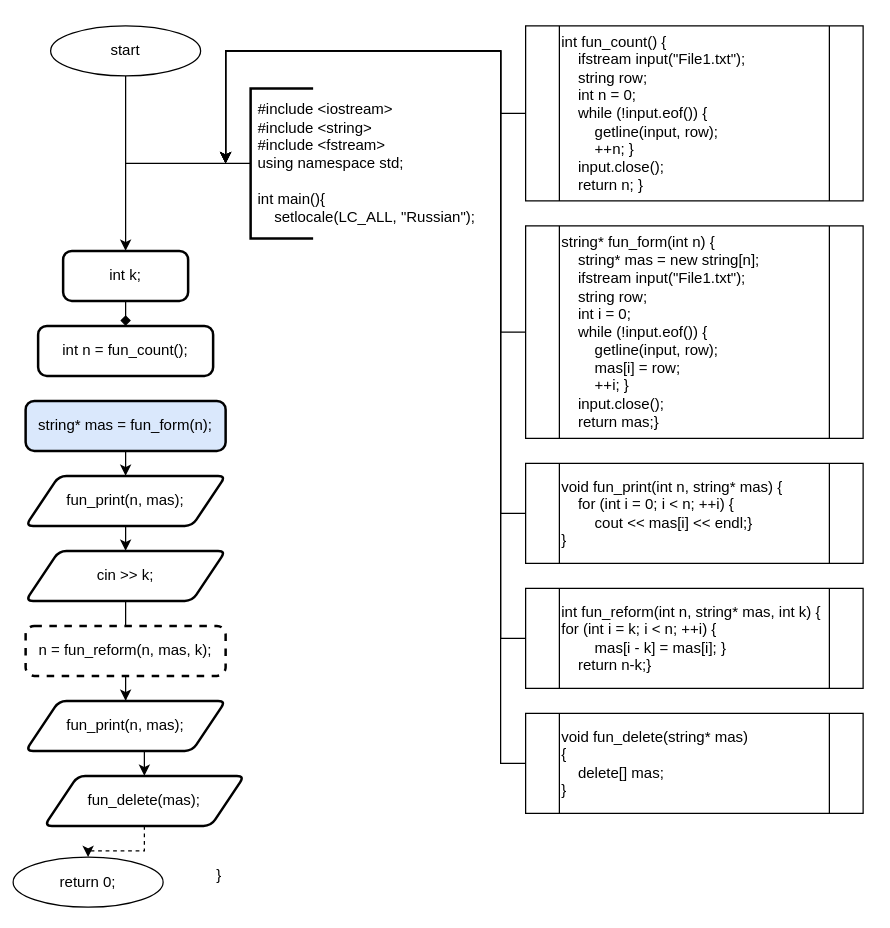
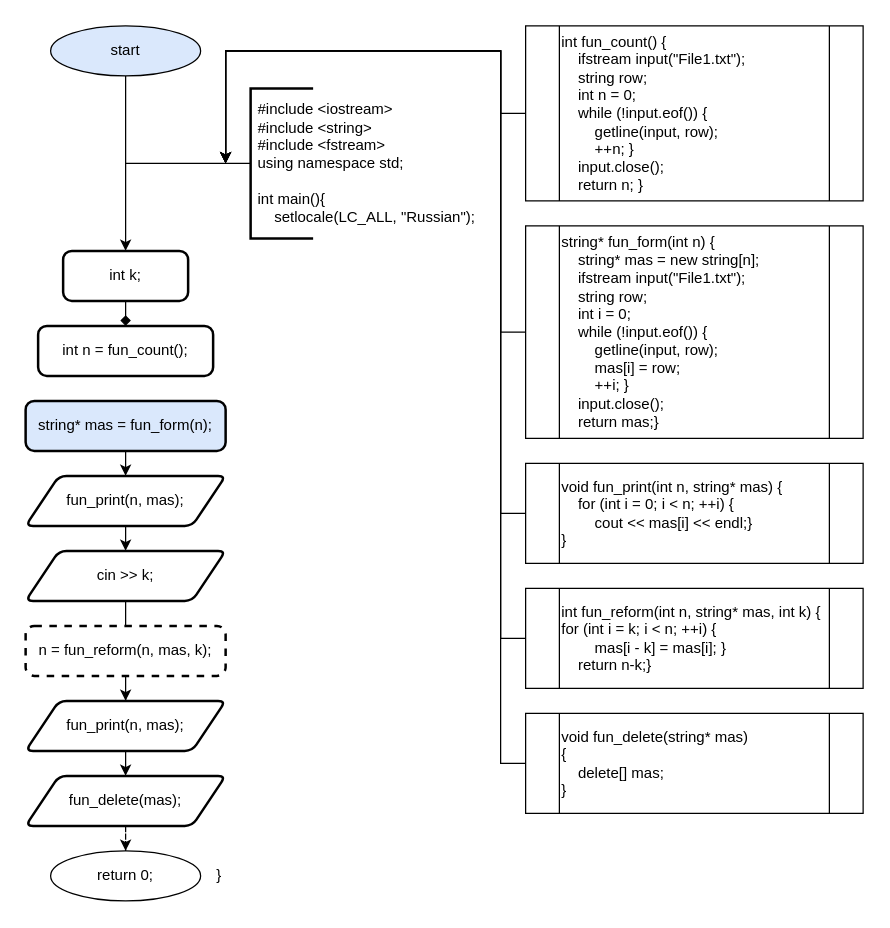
(126, 51) -> (126, 51)
(144, 801) -> (126, 801)
(88, 882) -> (126, 876)
